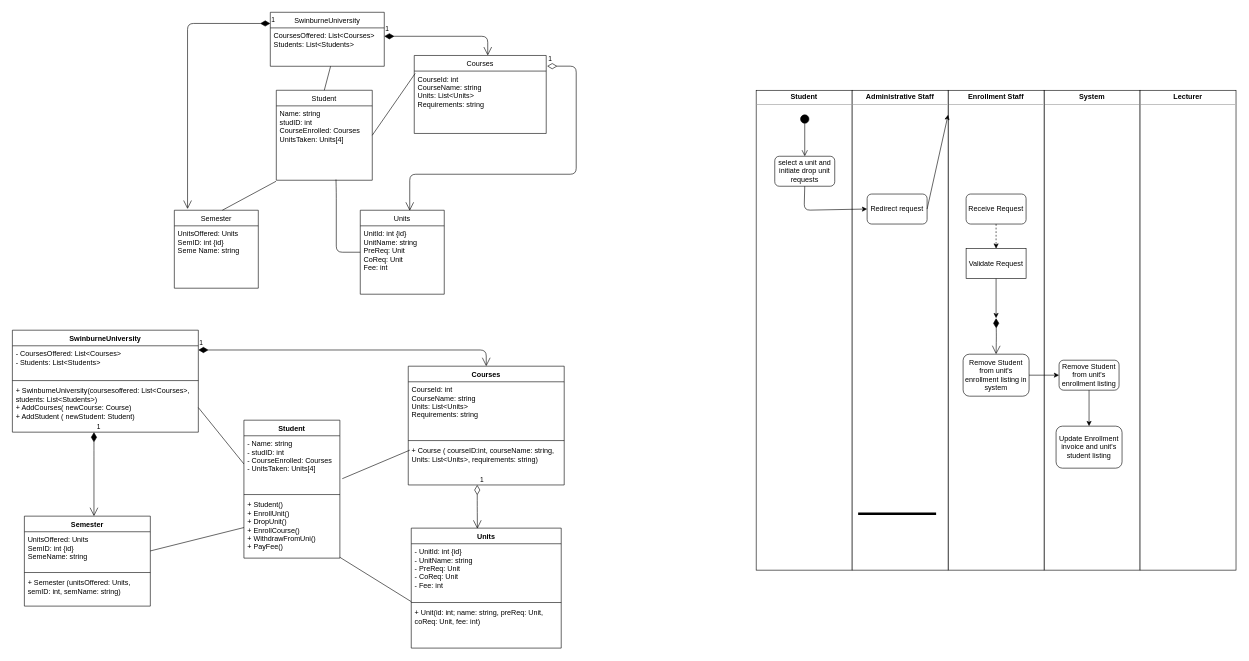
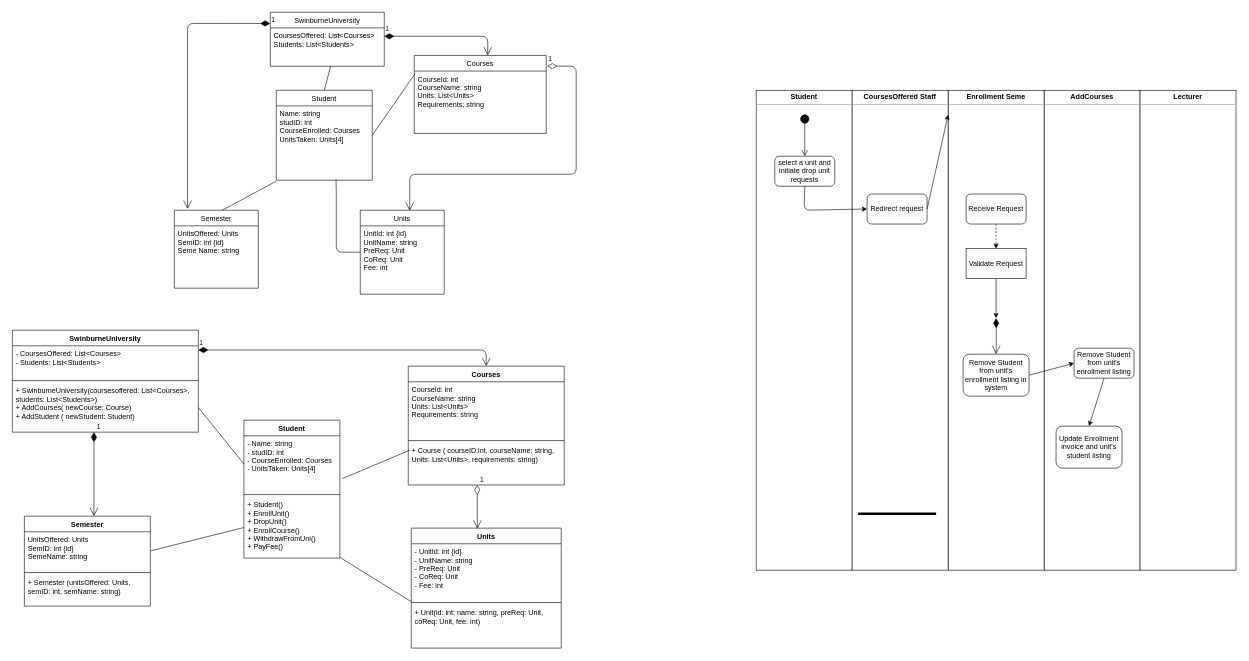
(889, 95) -> (892, 95)
(978, 95) -> (976, 95)
(1056, 95) -> (1064, 95)
(1089, 375) -> (1104, 363)
